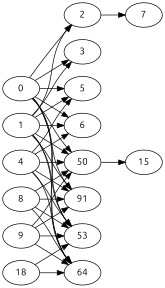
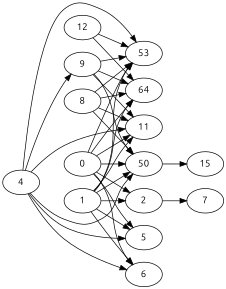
(83, 52) -> none
(83, 199) -> (144, 127)
(51, 214) -> (43, 123)
(21, 273) -> (83, 28)
